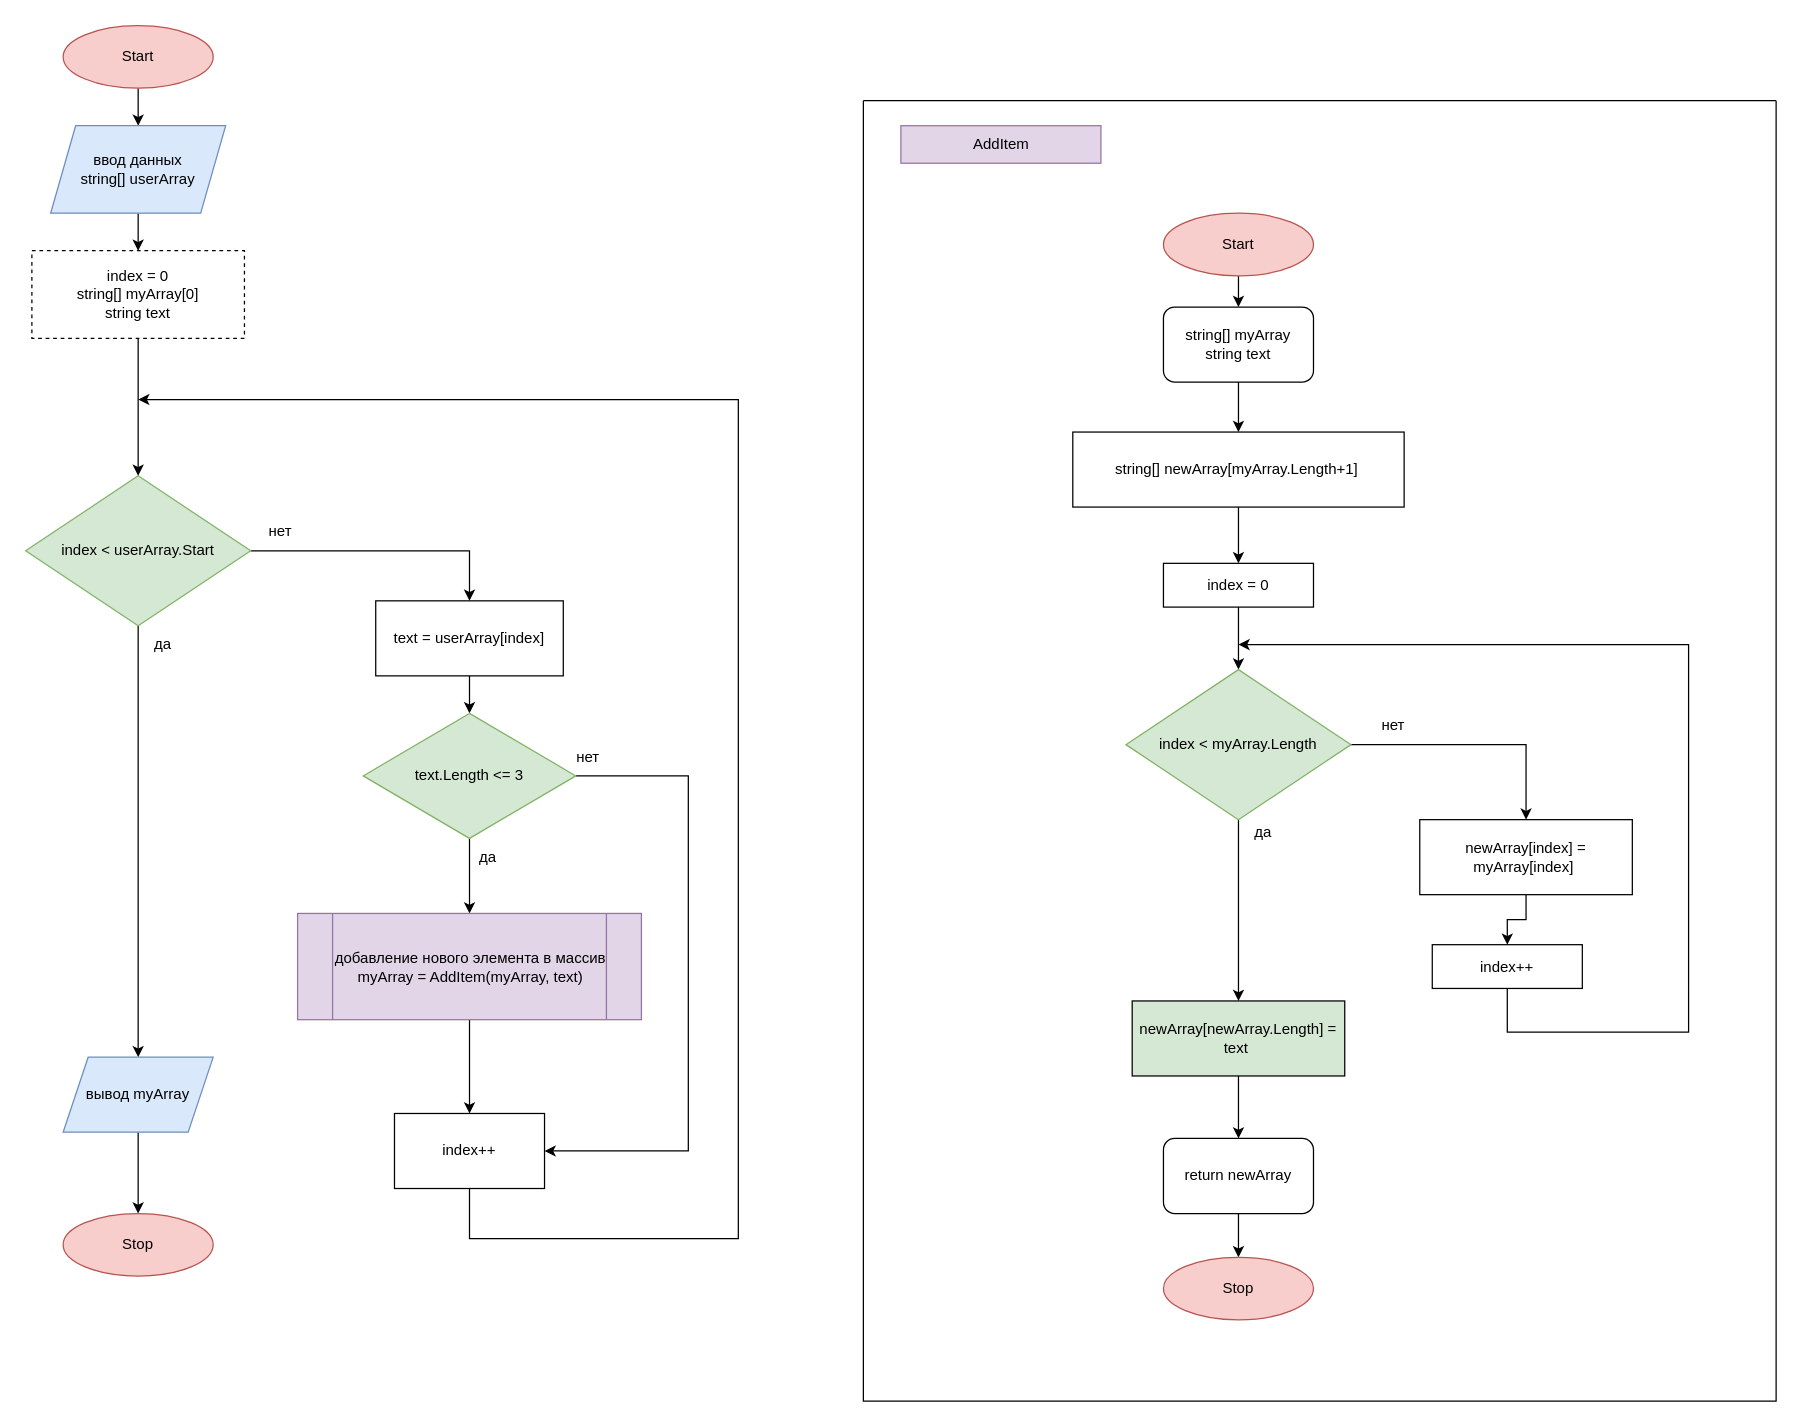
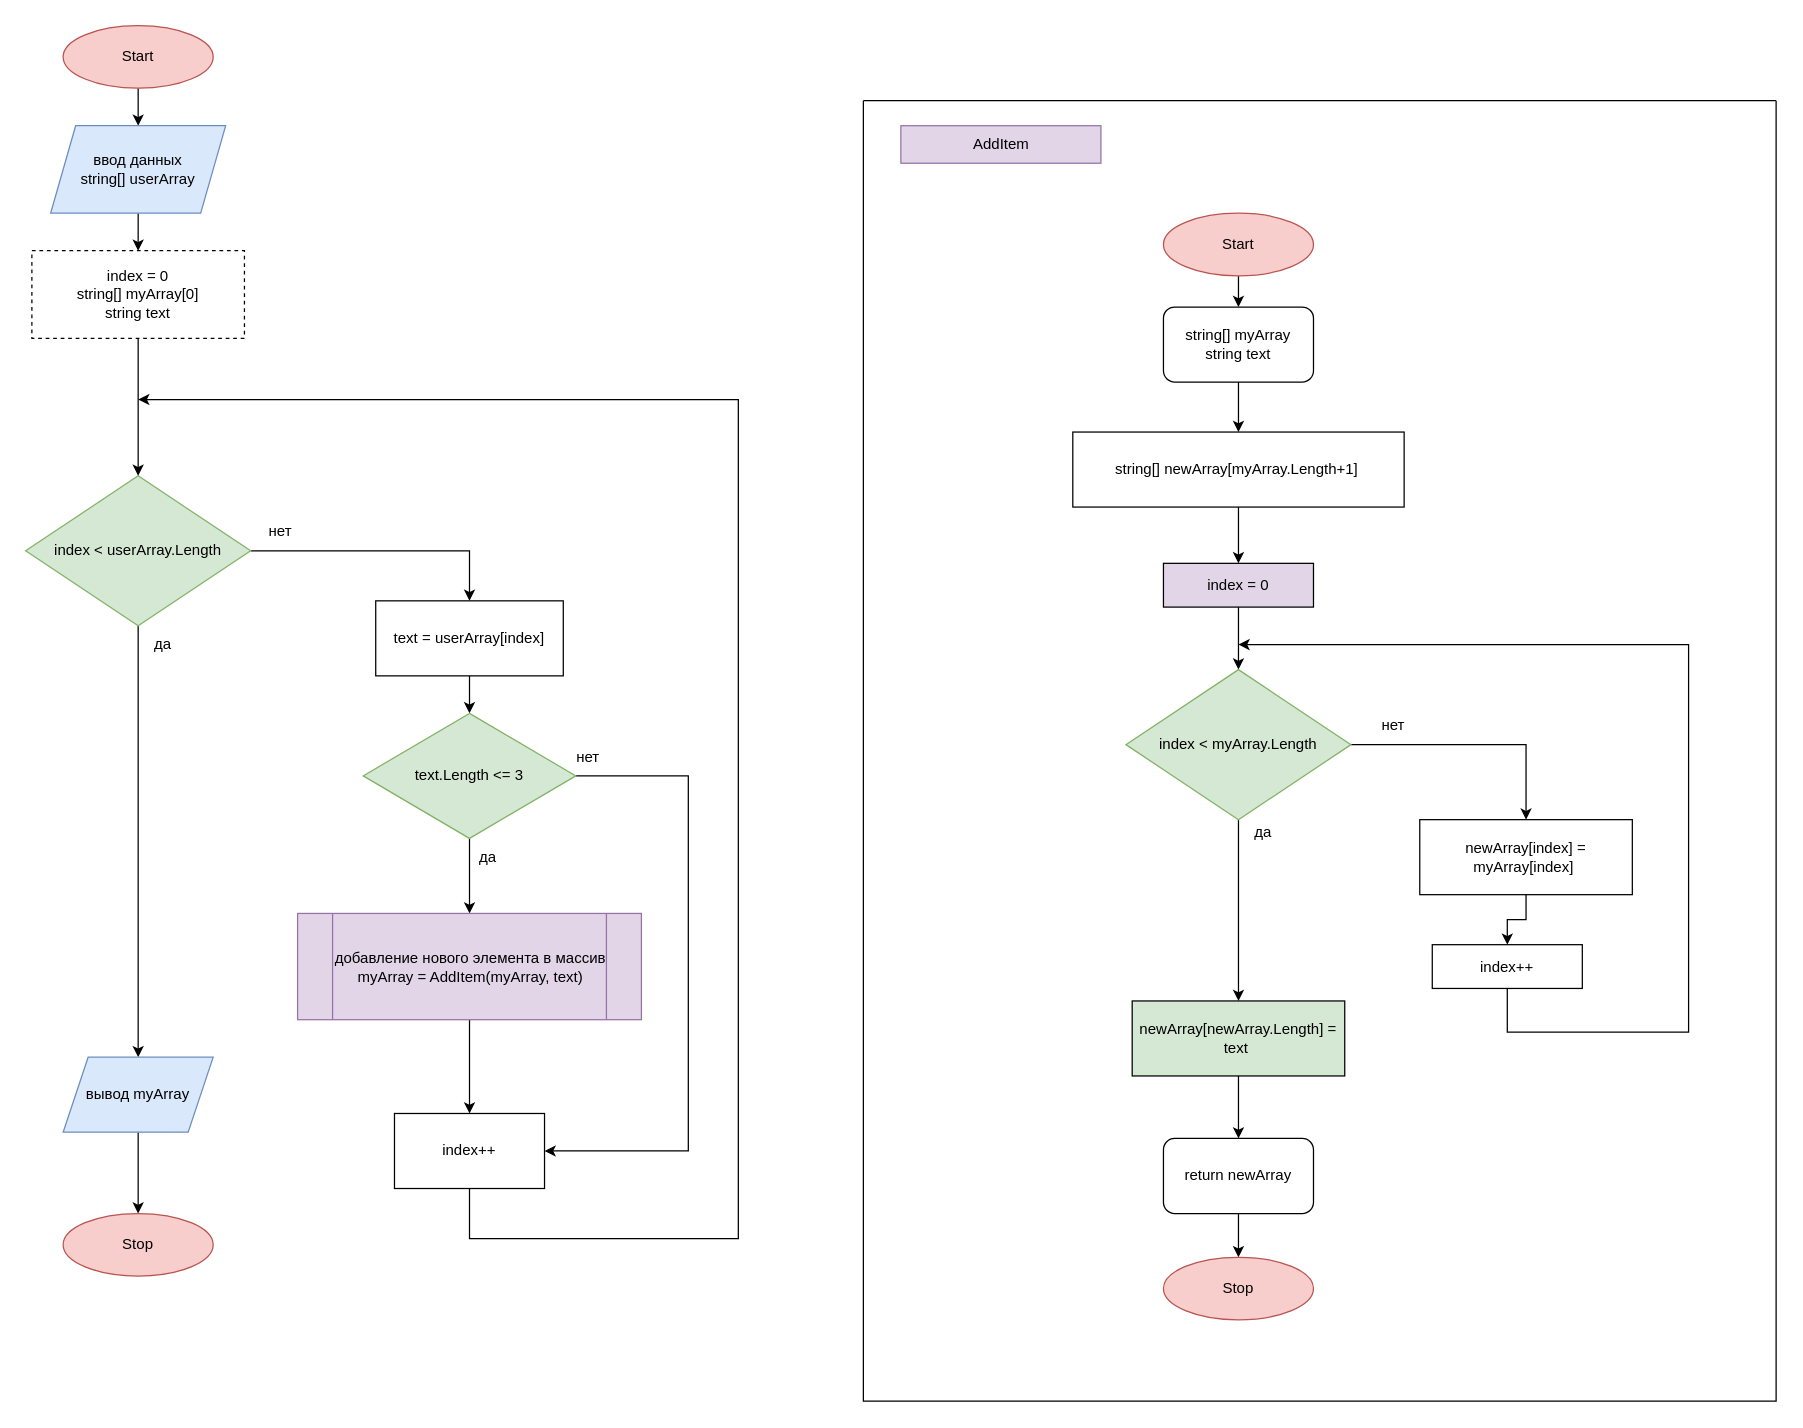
(138, 551) -> (138, 551)
(1238, 585) -> (1238, 585)
